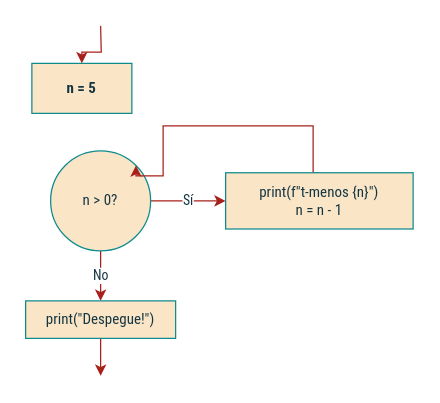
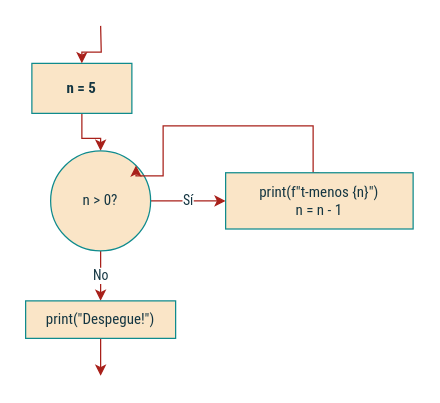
none -> (82, 136)
